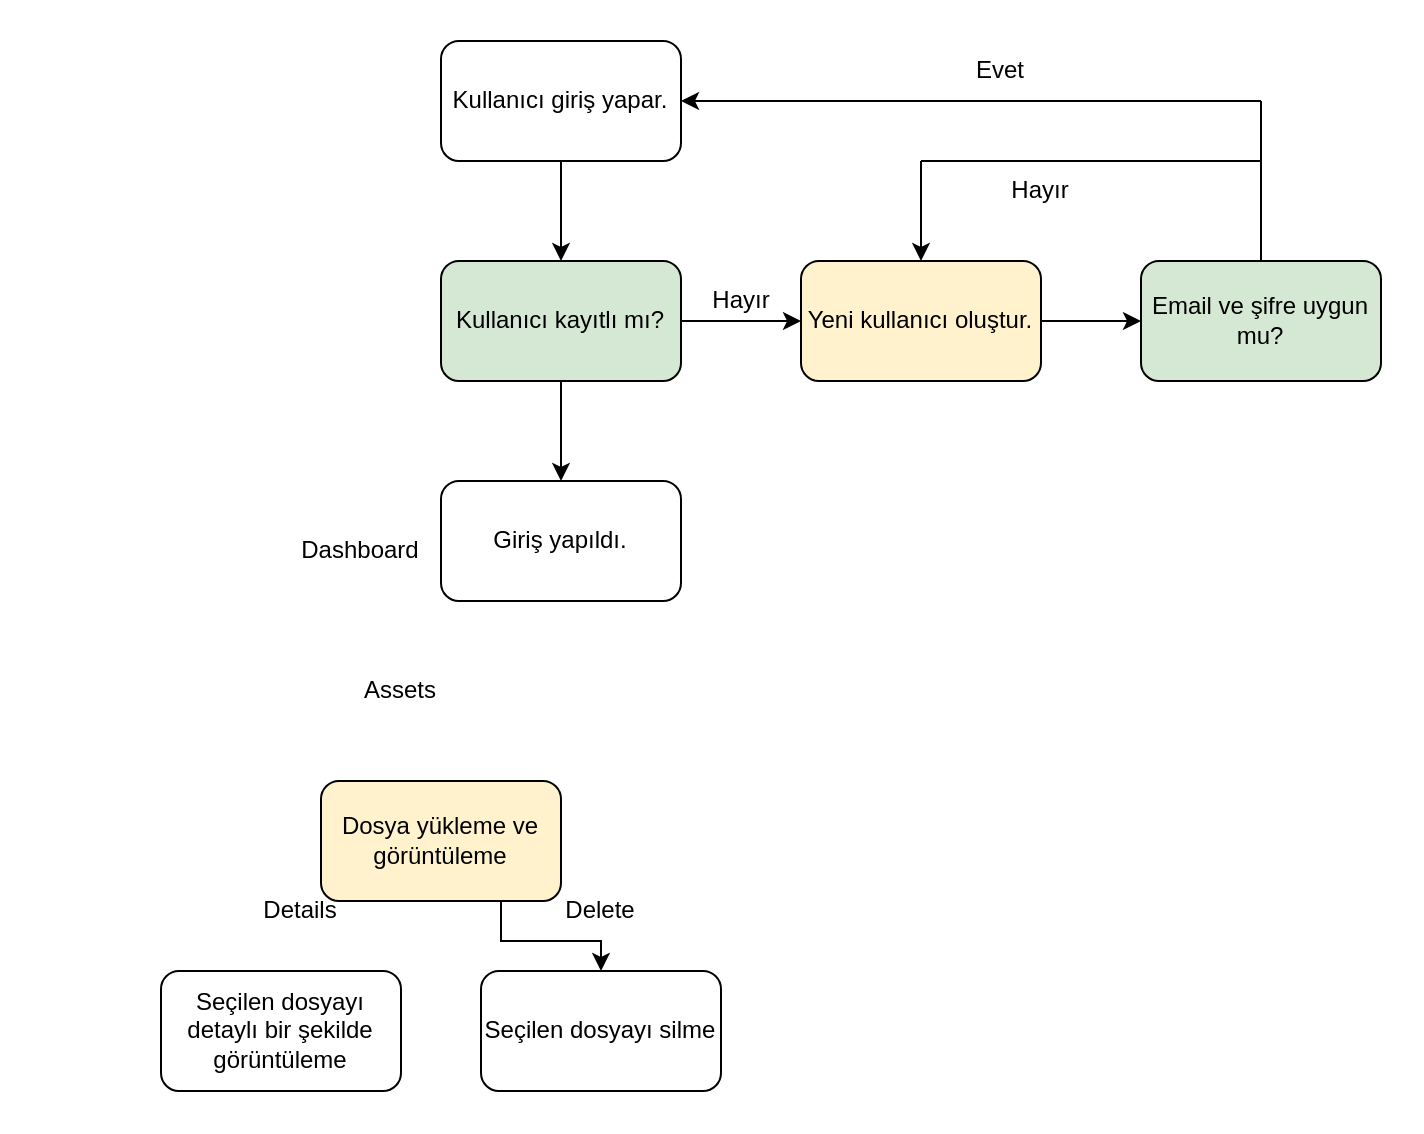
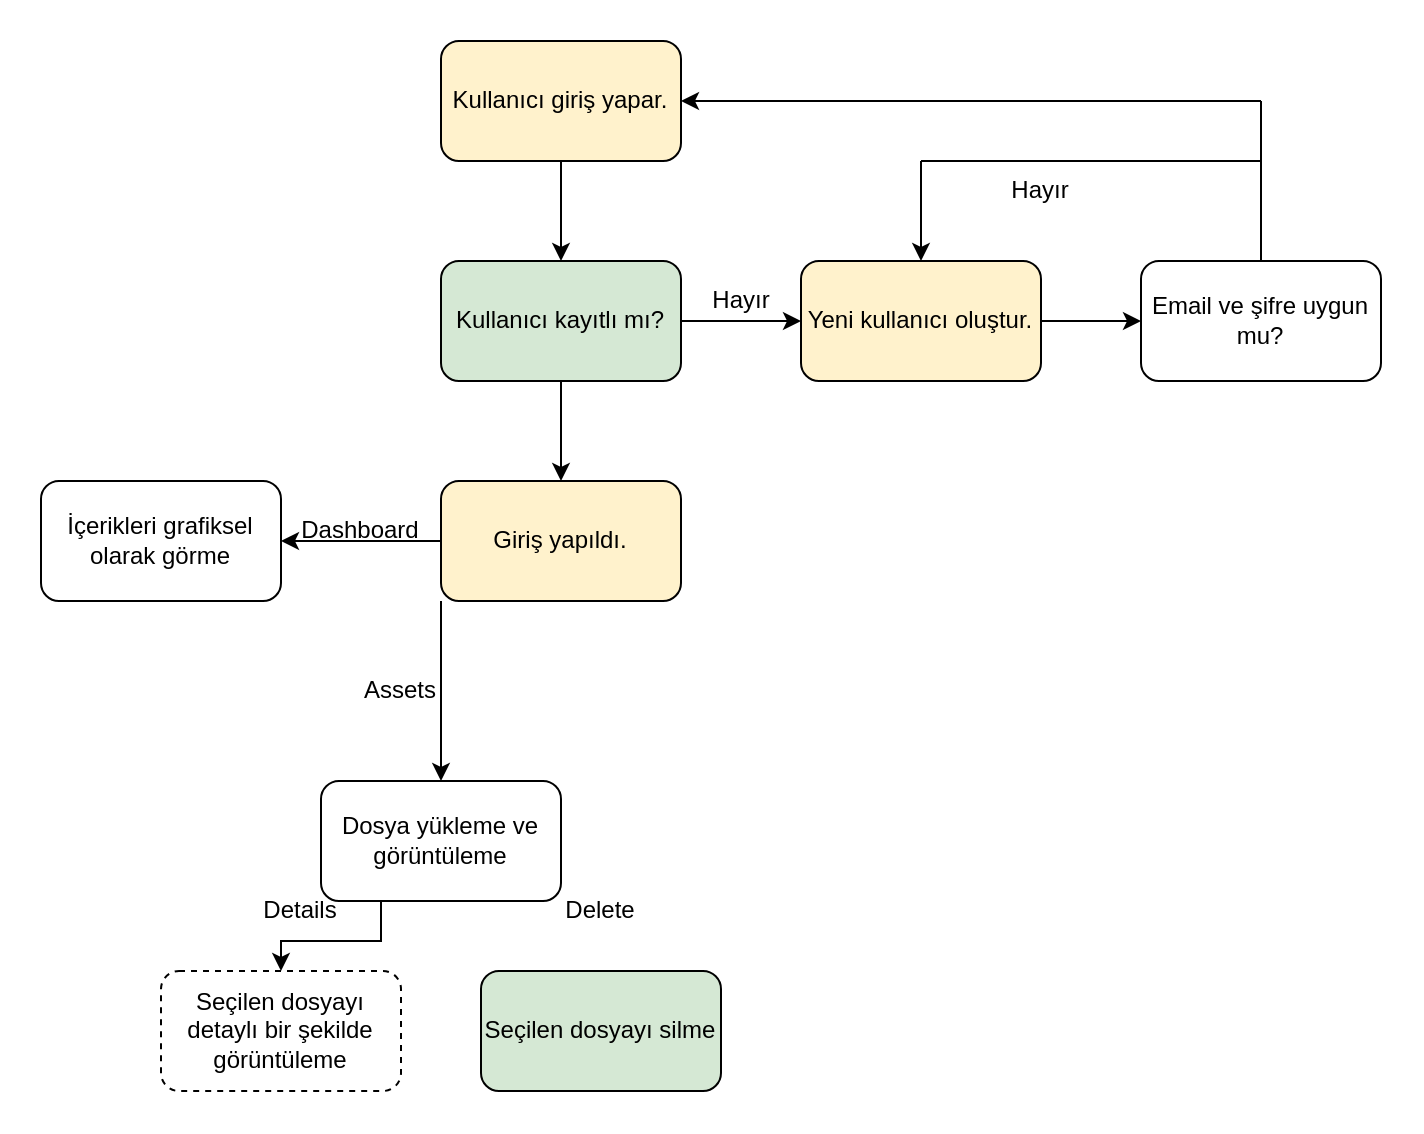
(1001, 71) -> none
(561, 101) -> (561, 101)
(1261, 321) -> (1261, 321)
none -> (161, 541)
none -> (368, 541)
(561, 541) -> (561, 541)
(361, 551) -> (361, 531)
none -> (441, 684)
(441, 841) -> (441, 841)
none -> (343, 941)
(539, 941) -> none
(281, 1031) -> (281, 1031)
(601, 1031) -> (601, 1031)
